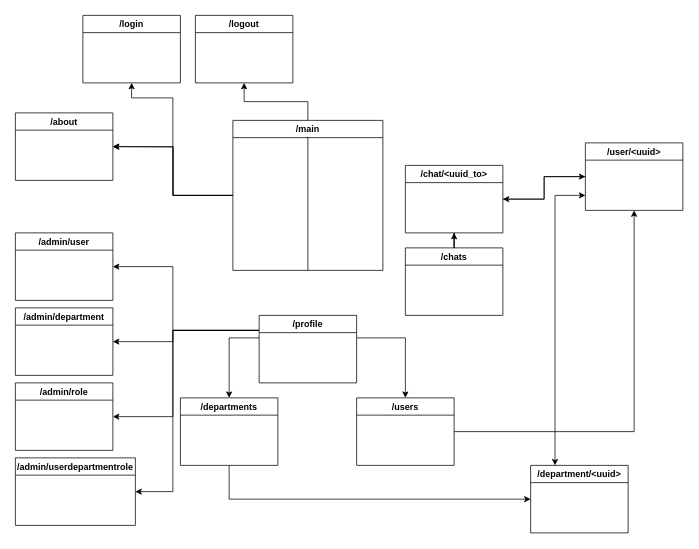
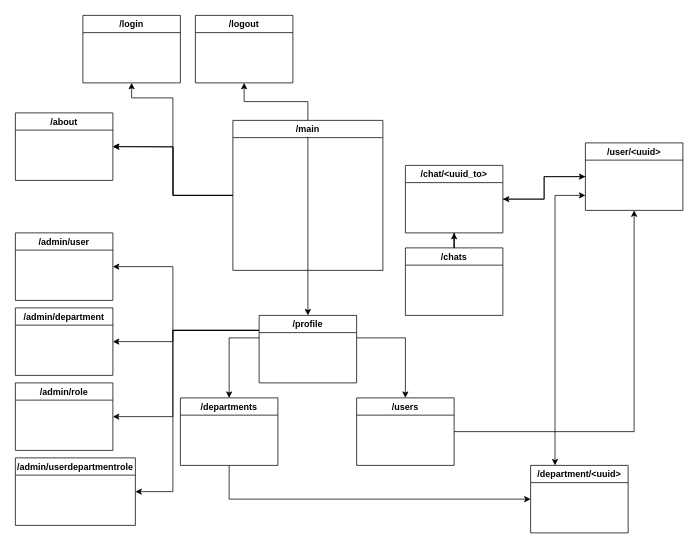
none -> (308, 309)
